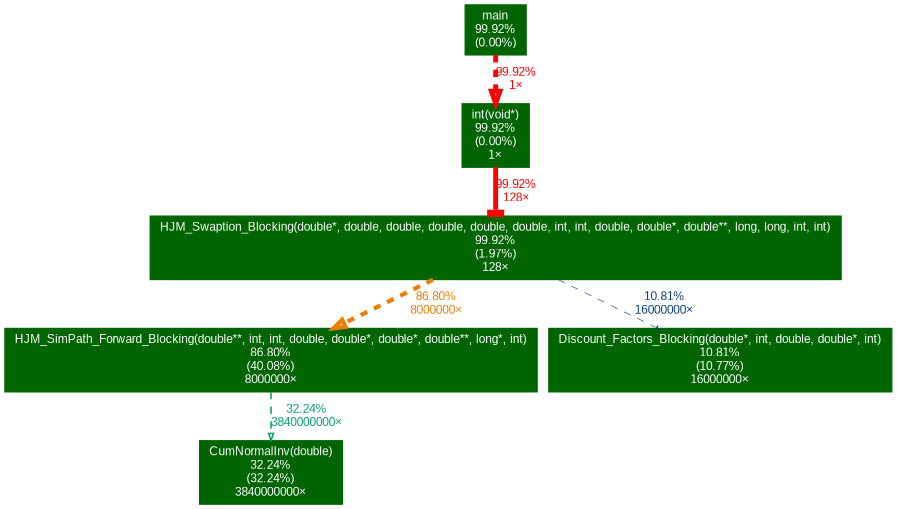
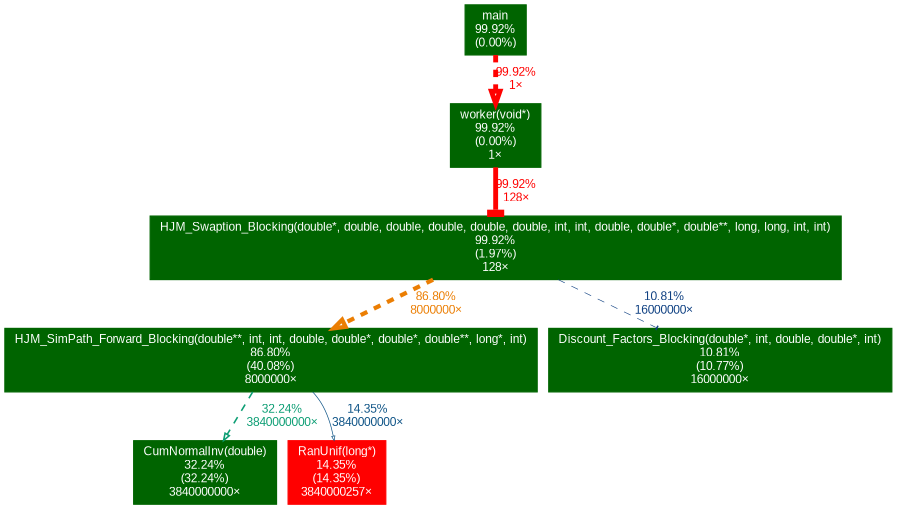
(496, 136) -> (496, 136)
none -> (337, 472)
